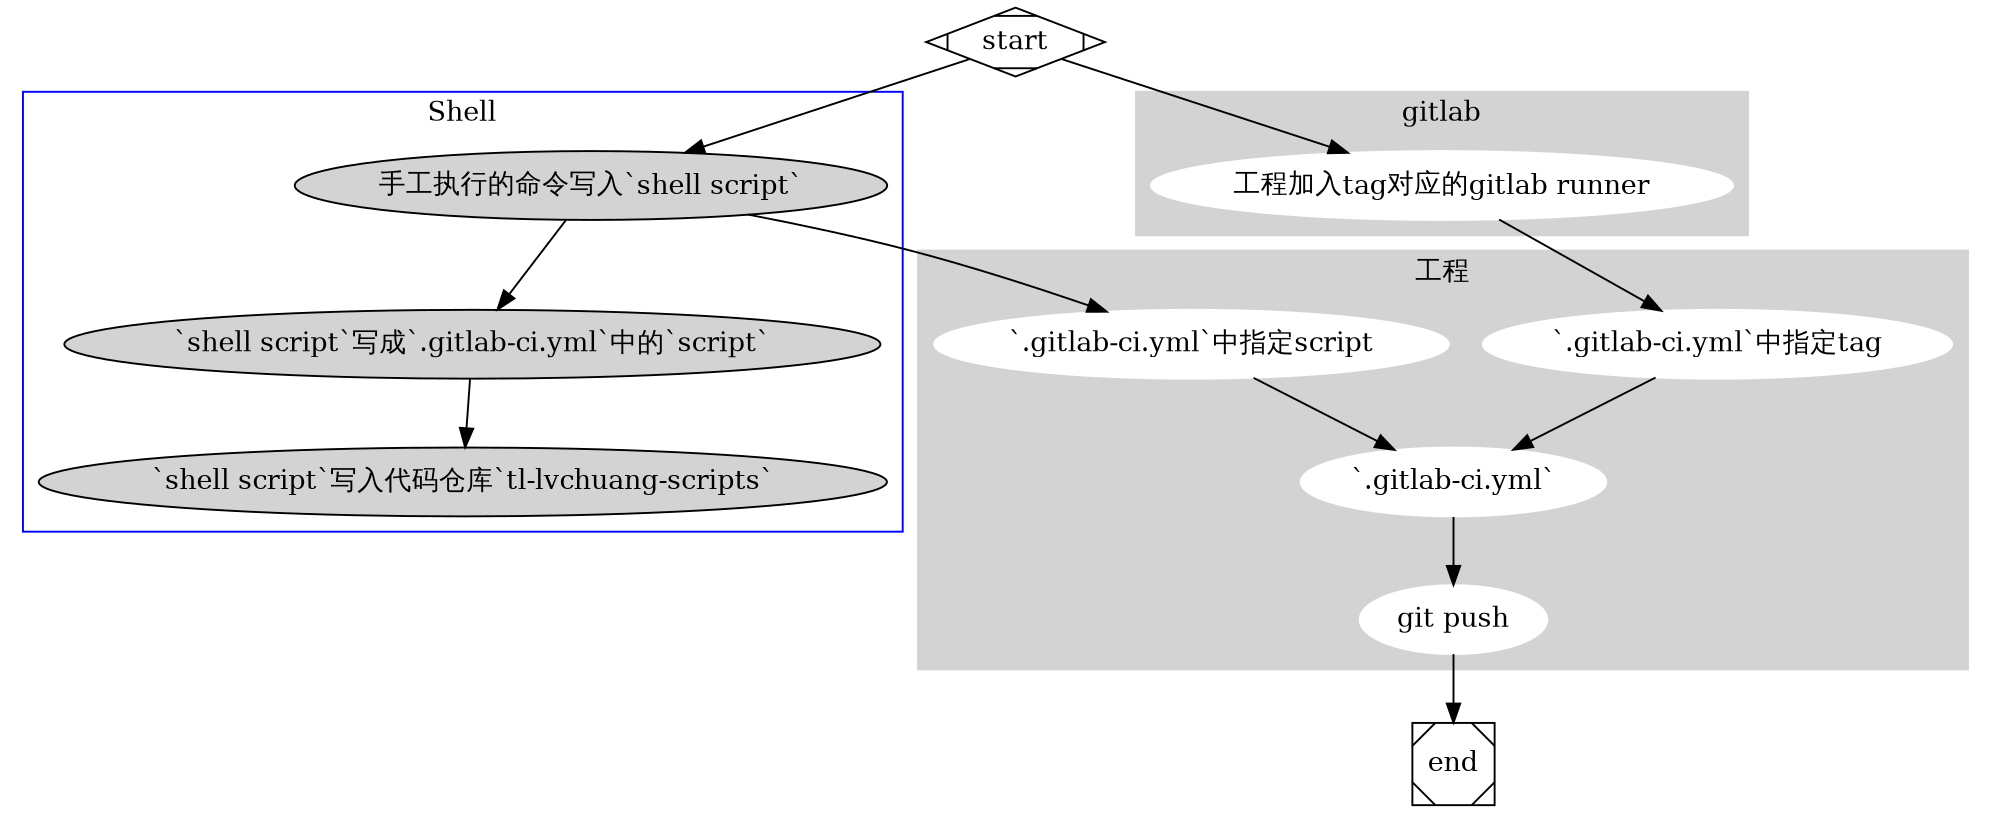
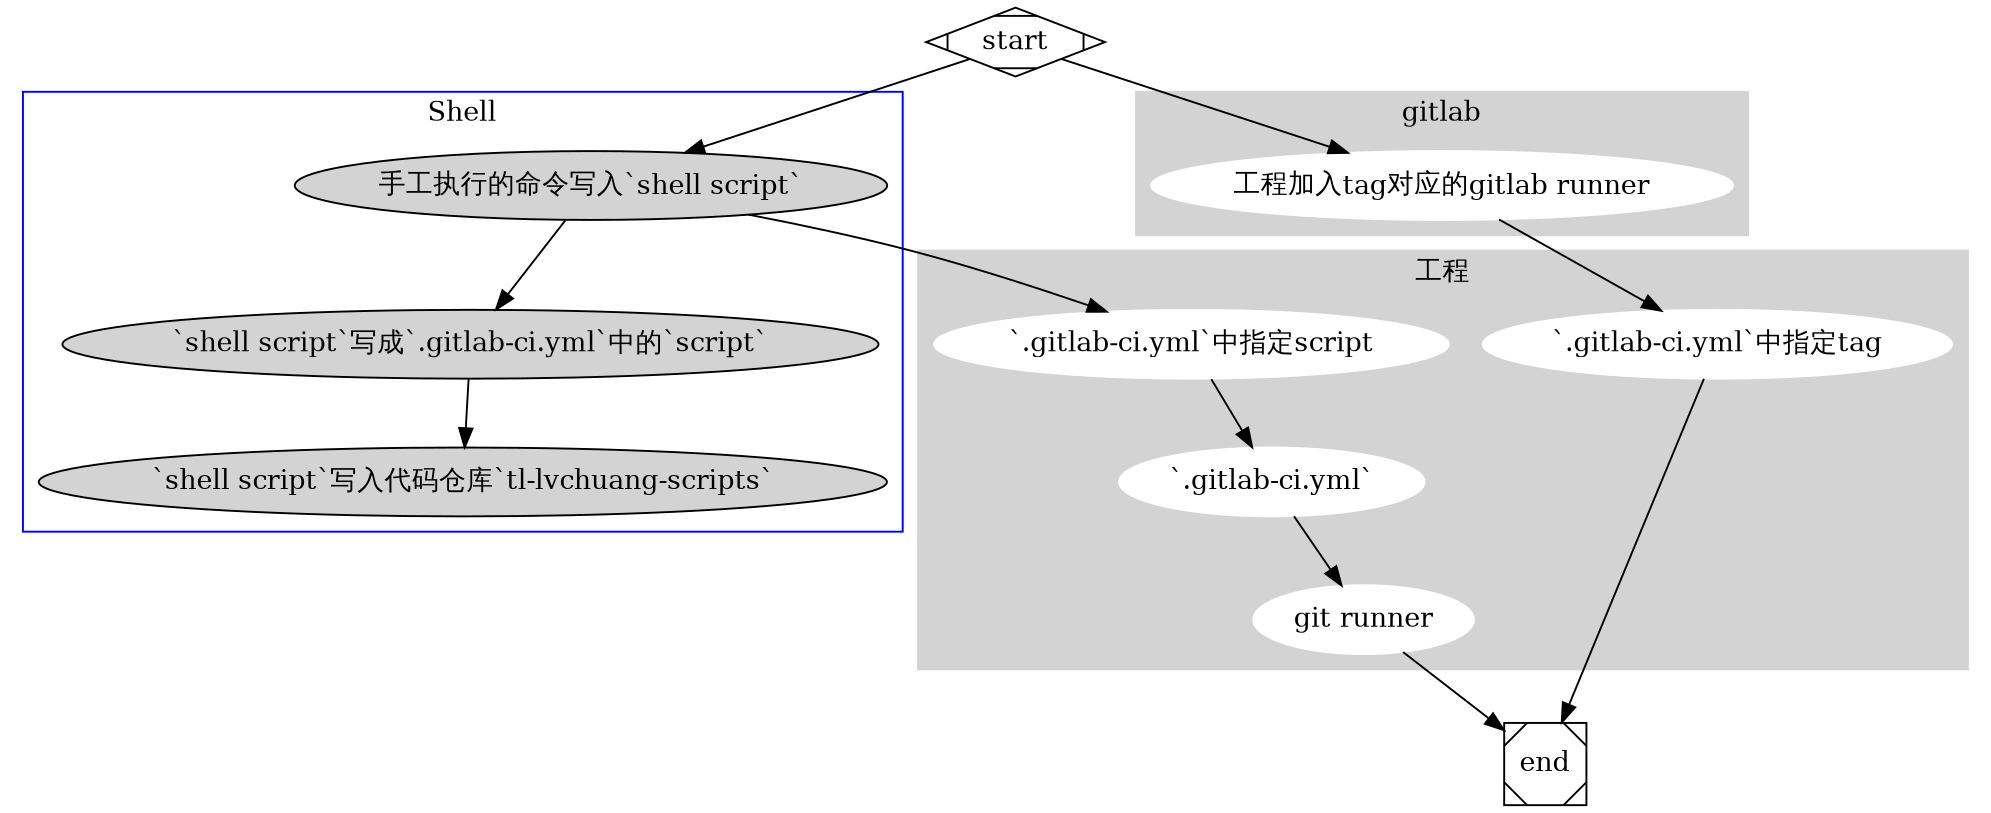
(1593, 409) -> (1637, 542)
(1454, 620) -> (1364, 620)
